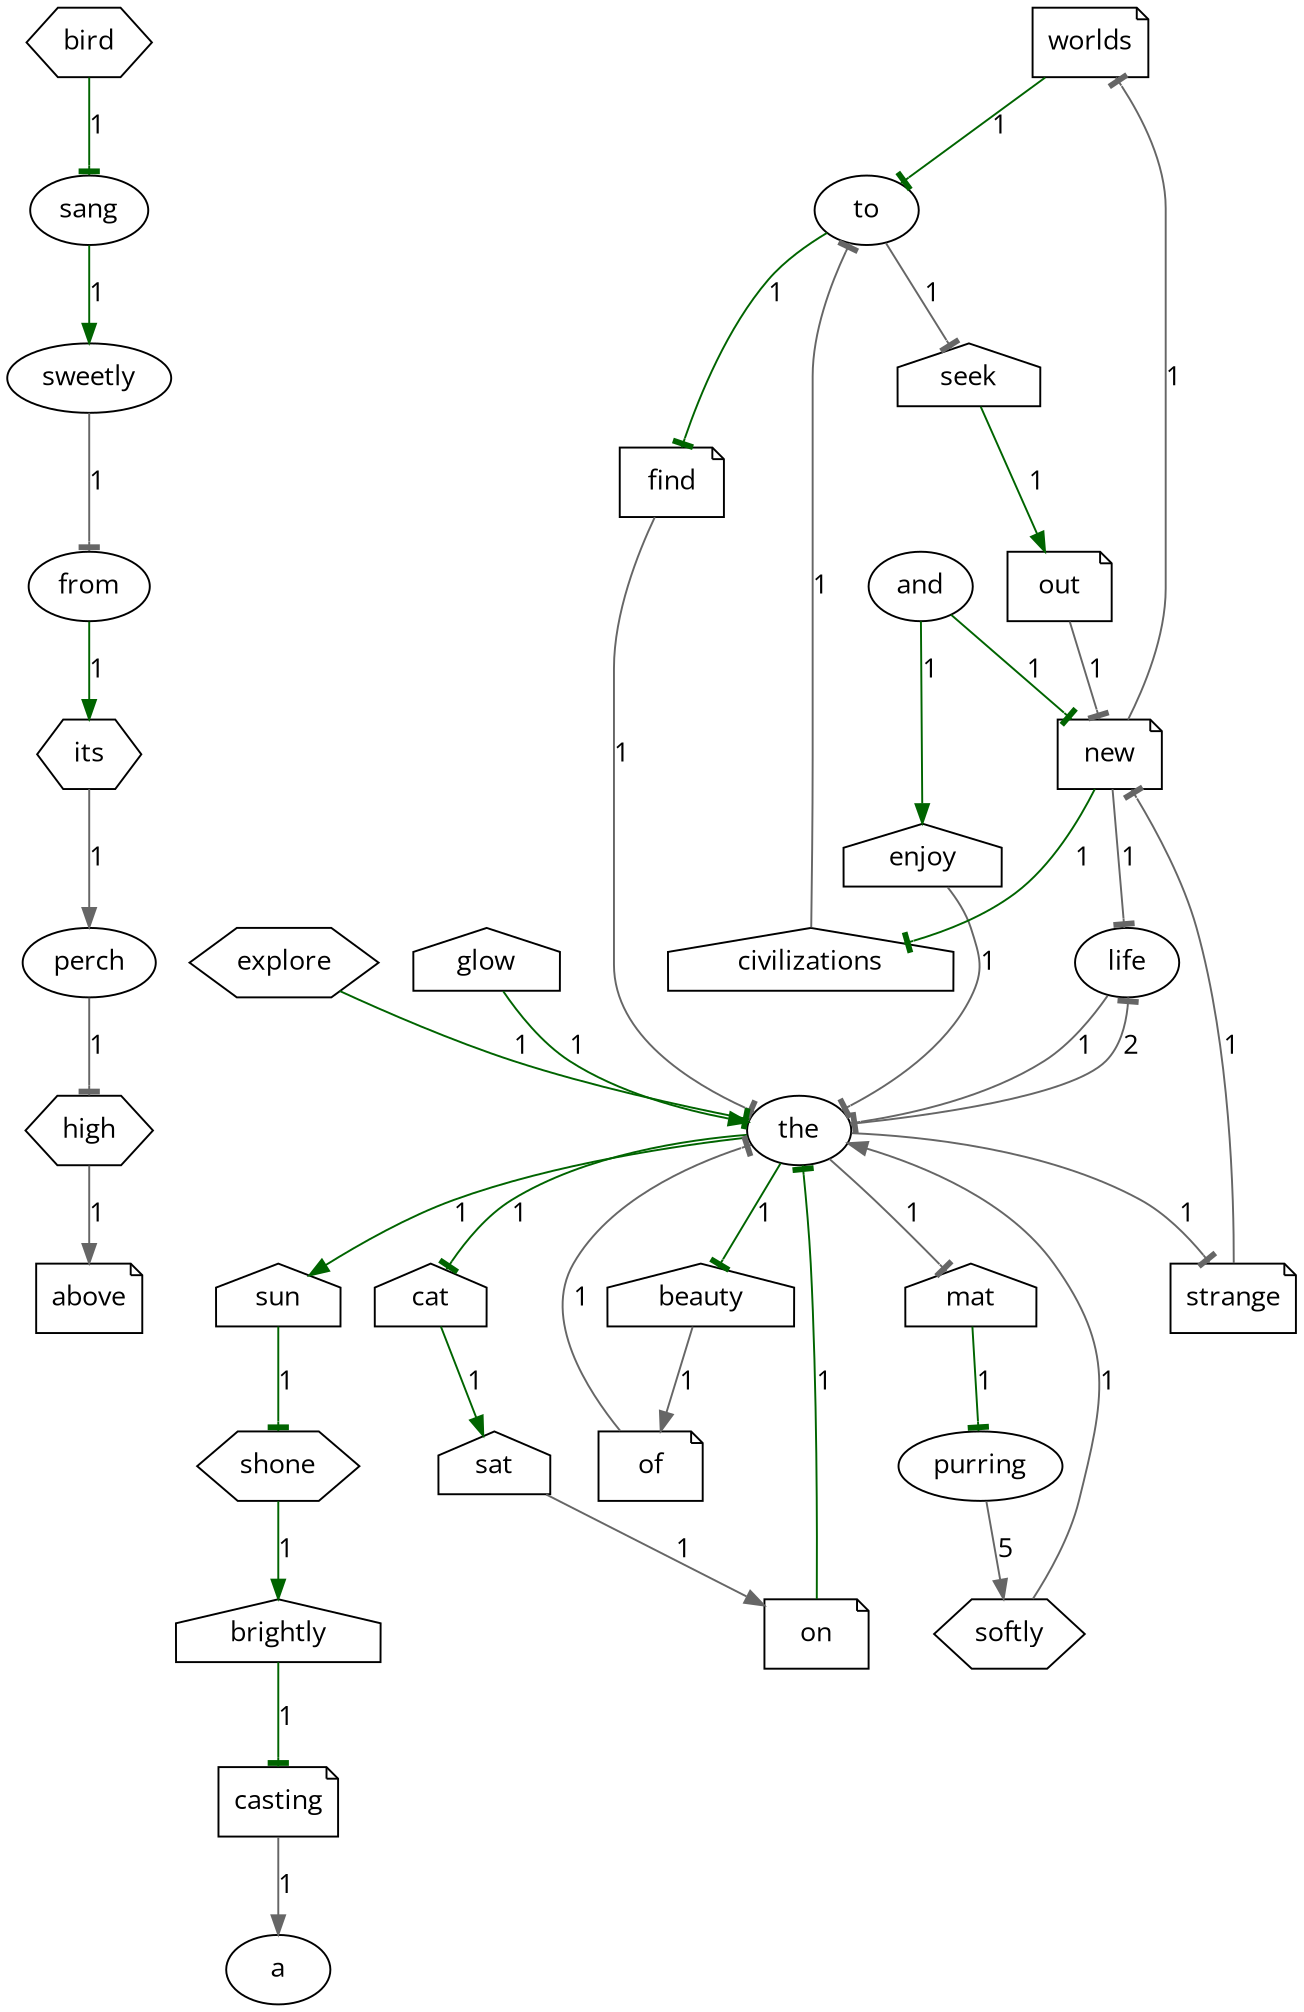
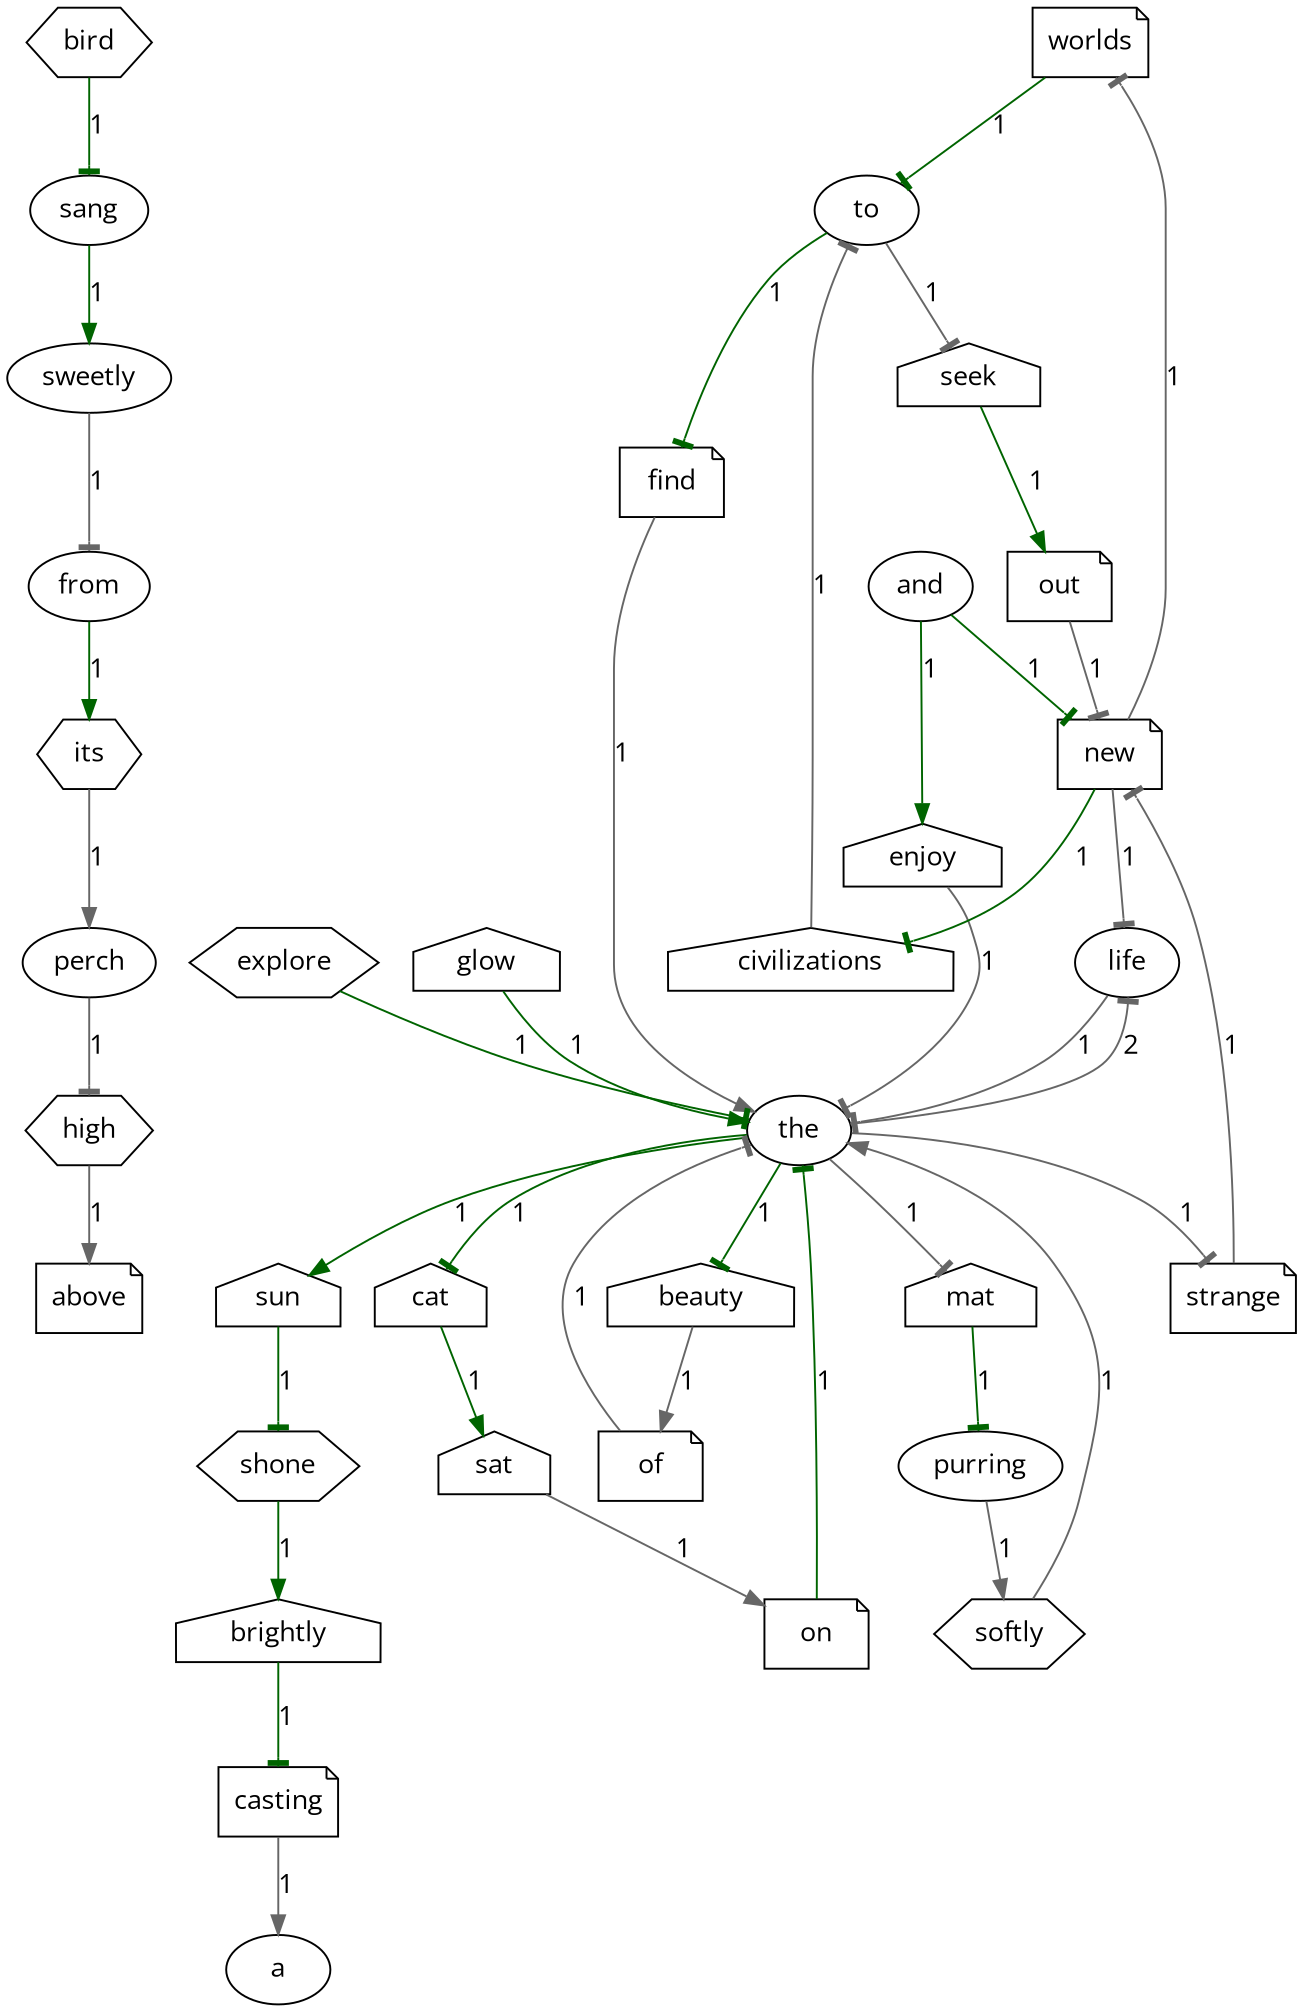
(614, 840) -> (614, 840)
(1007, 1550) -> (1007, 1550)
